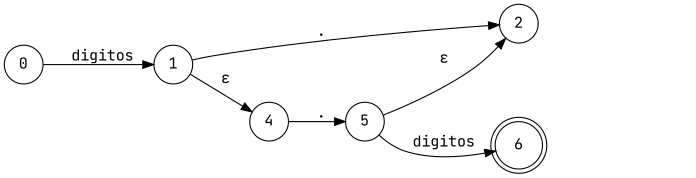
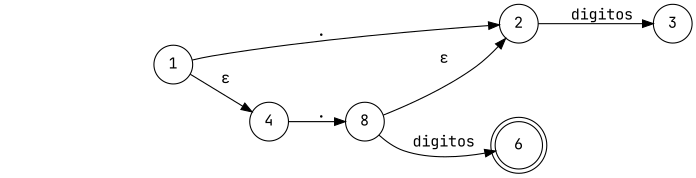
none -> (673, 24)
(24, 65) -> none
(365, 122) -> (365, 122)
